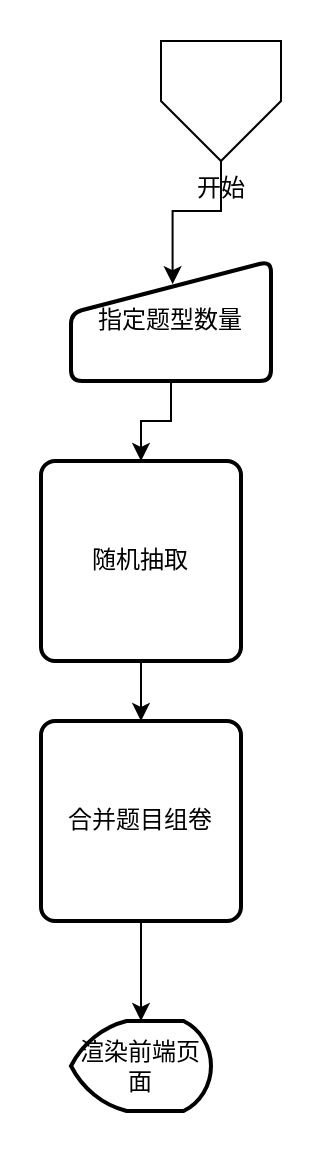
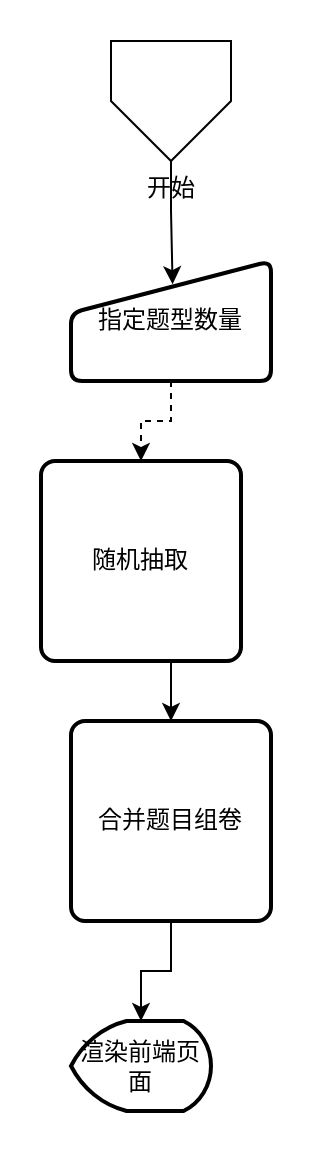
(221, 101) -> (171, 101)
(161, 421) -> (161, 421)
(141, 821) -> (171, 821)
